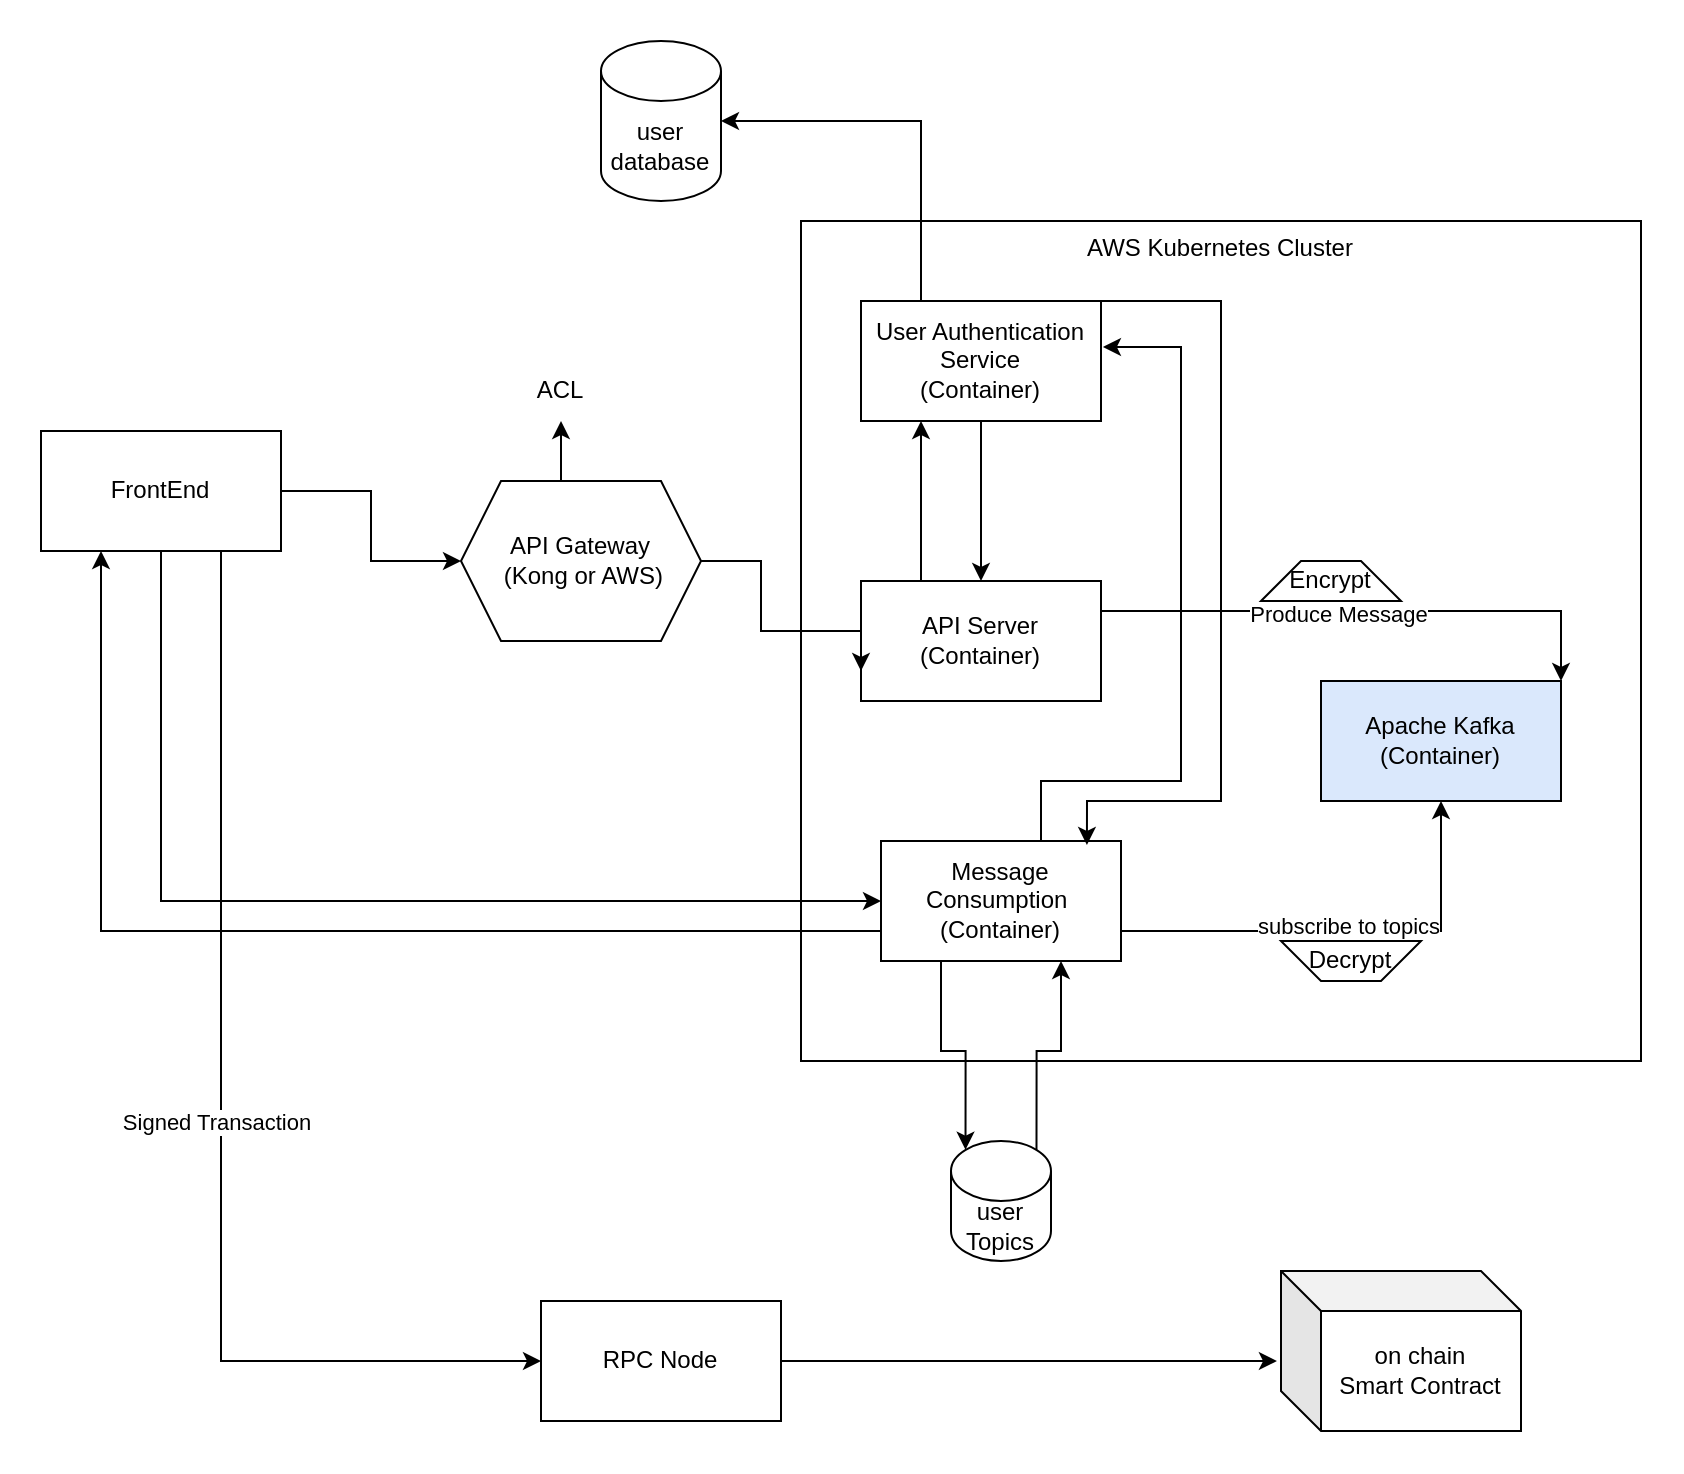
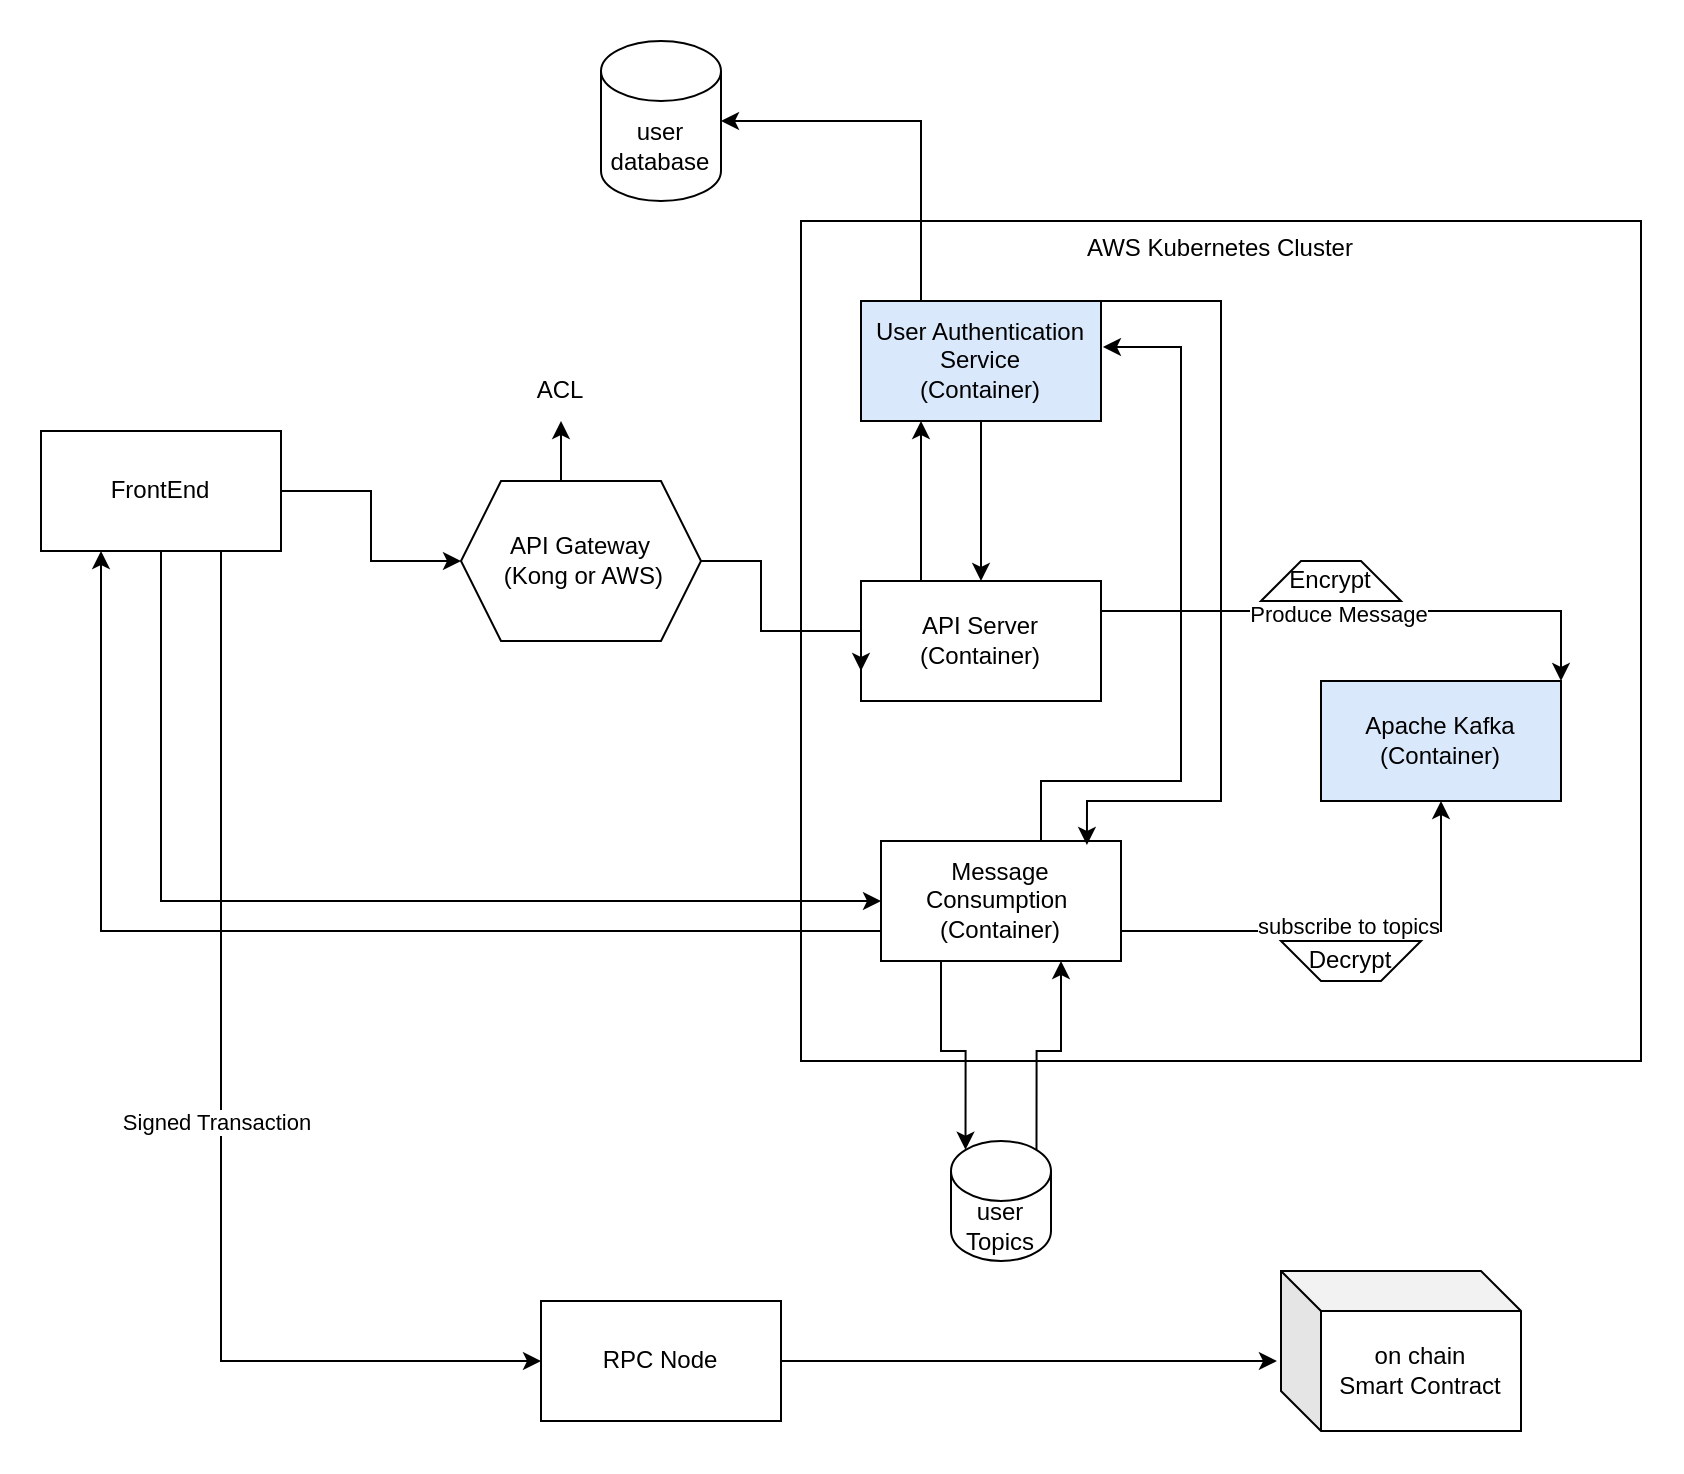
(981, 361) -> (981, 361)
